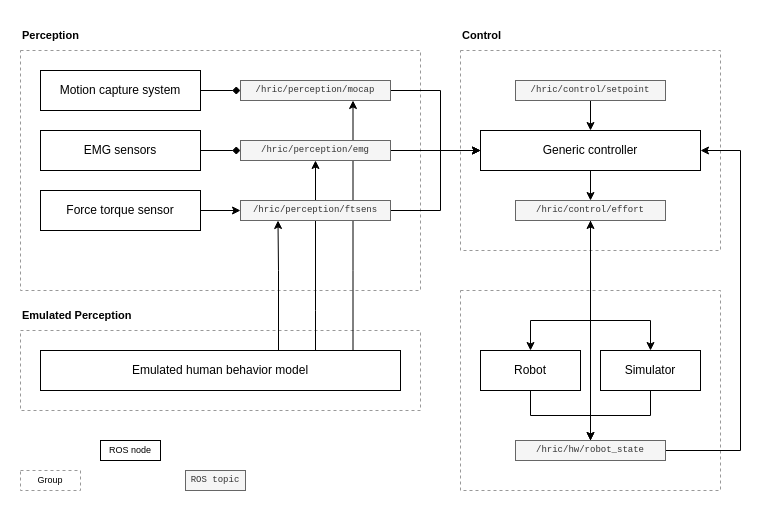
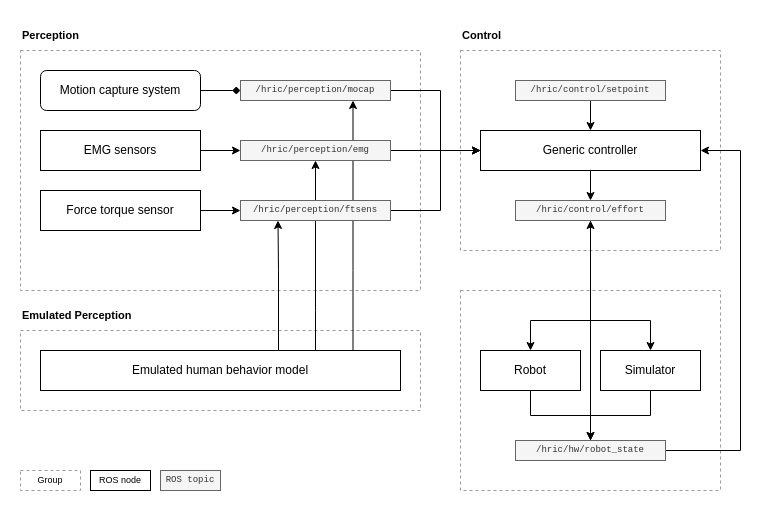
(121, 91) -> (121, 91)
(232, 151) -> (232, 151)
(131, 451) -> (121, 481)
(216, 481) -> (191, 481)
